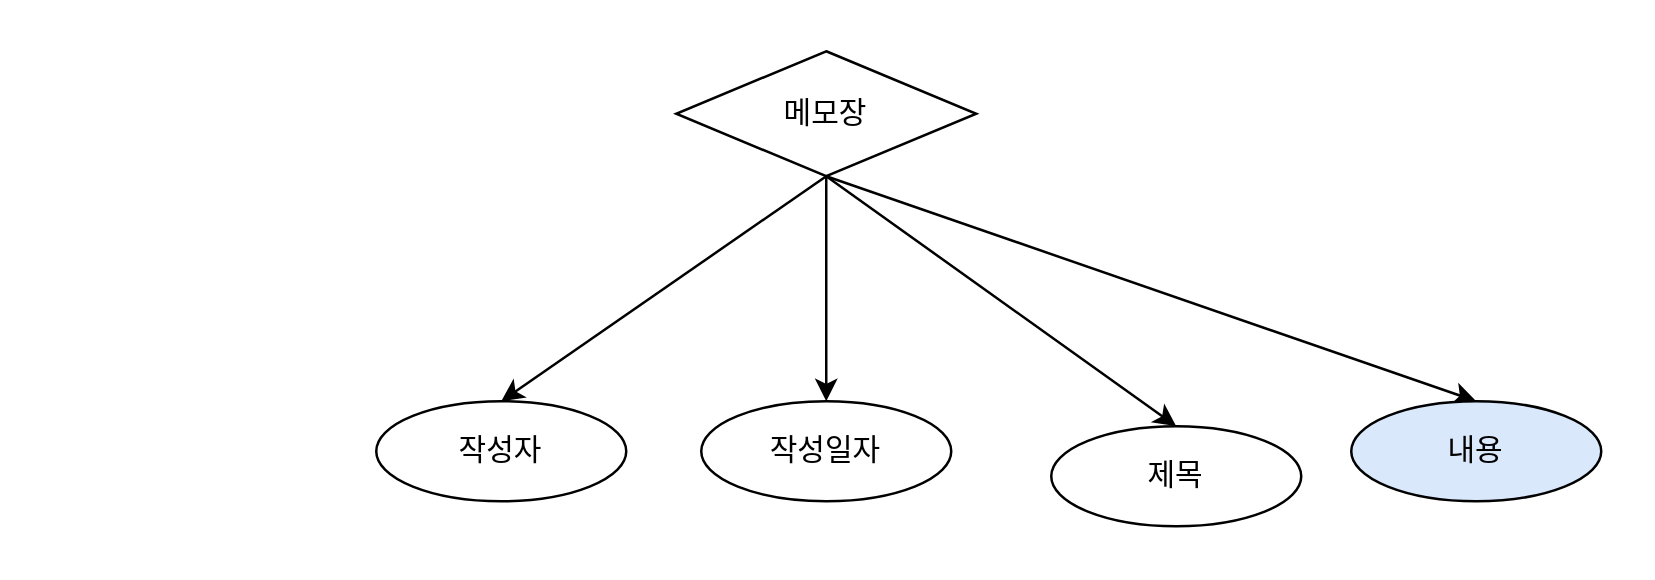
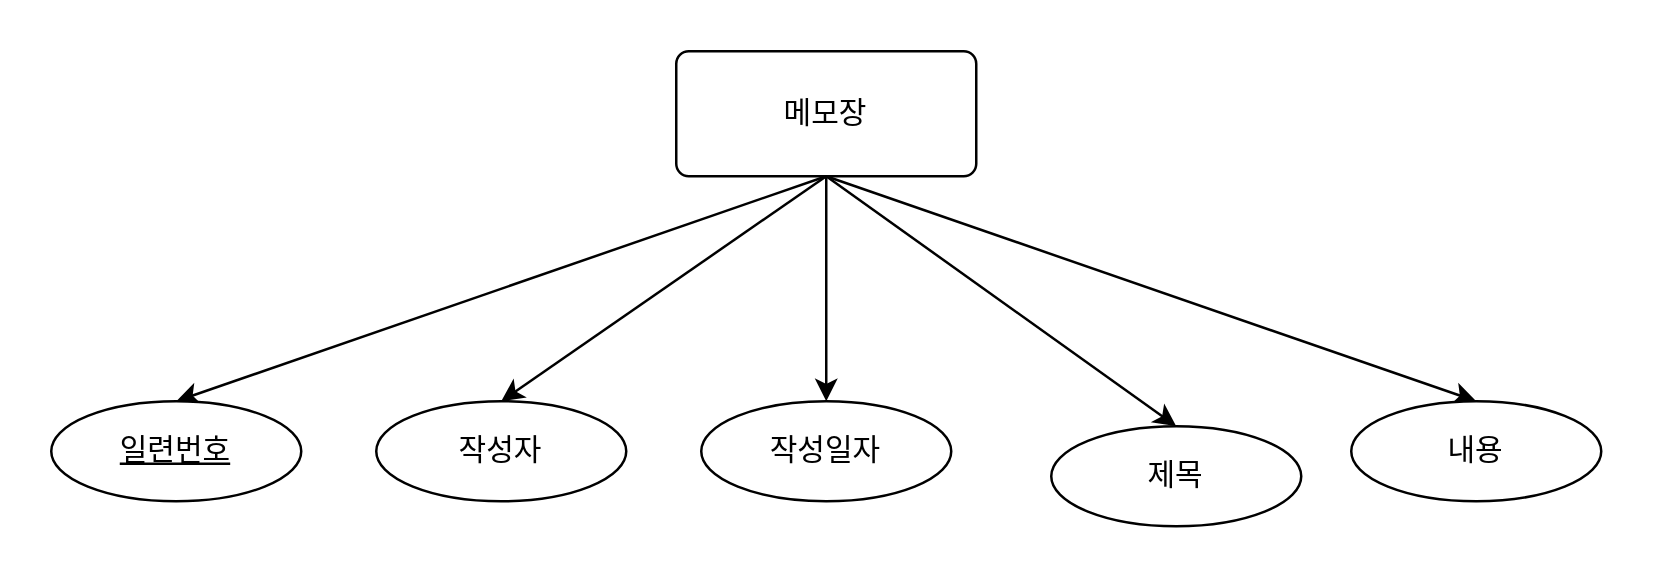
(826, 114) -> (826, 114)
none -> (502, 289)
none -> (176, 451)
(1476, 451) -> (1476, 451)
